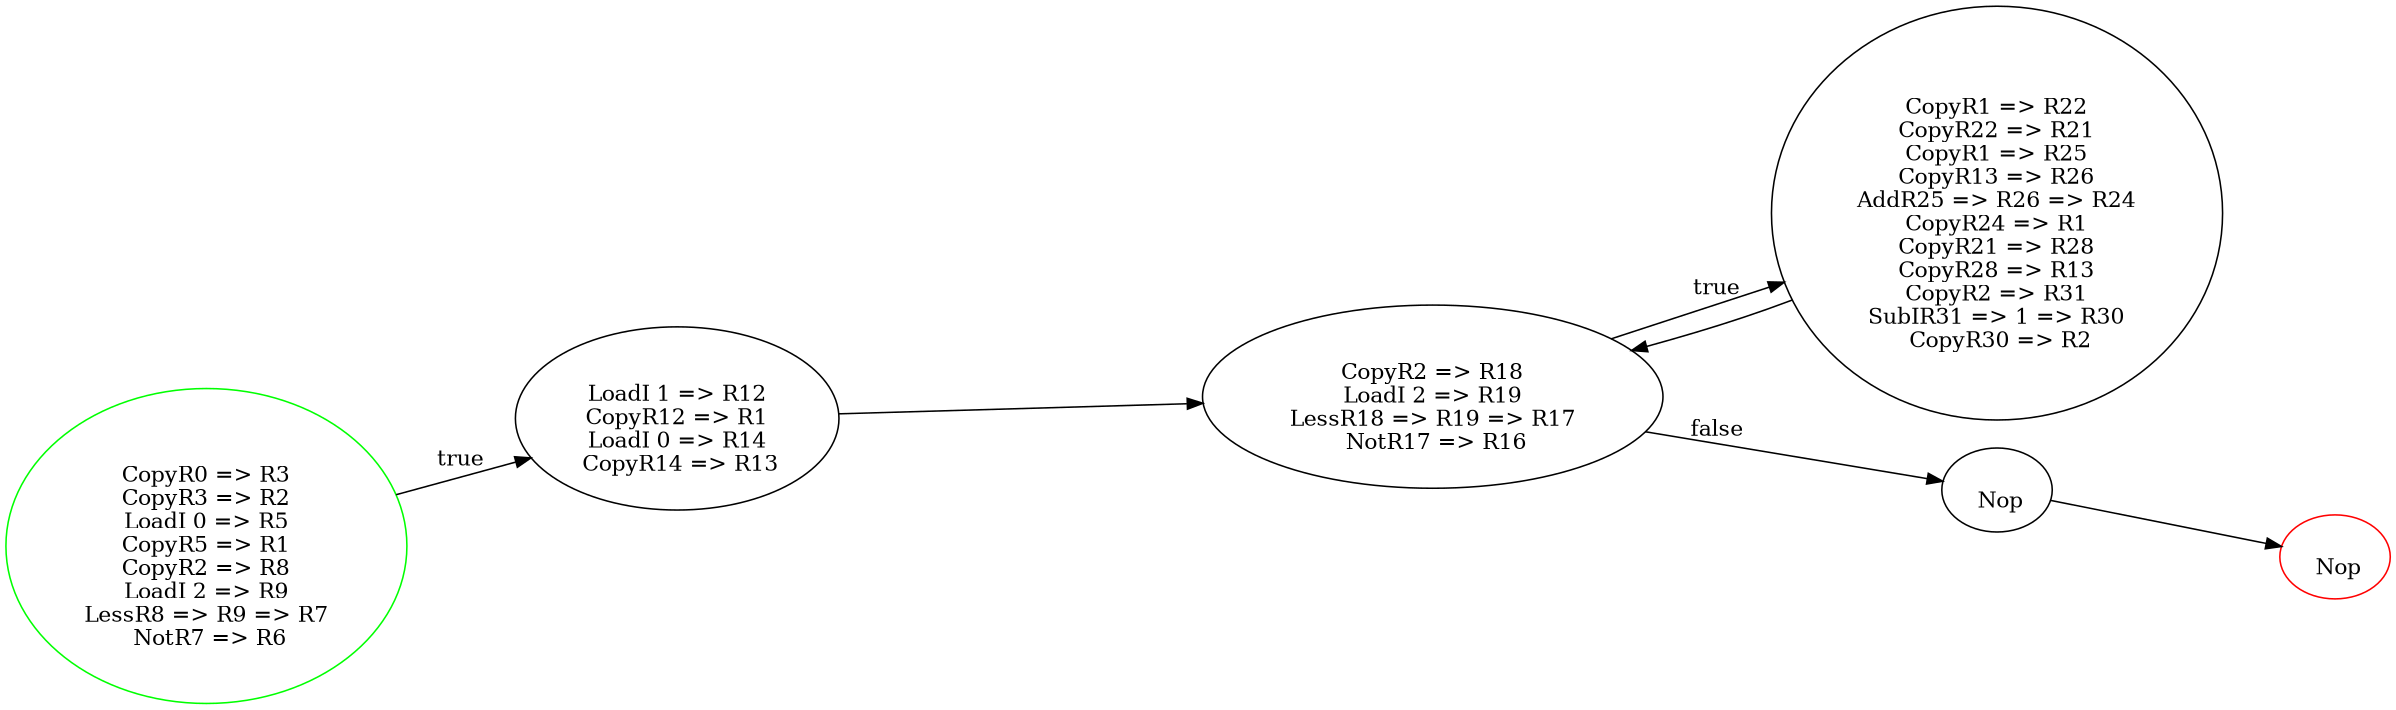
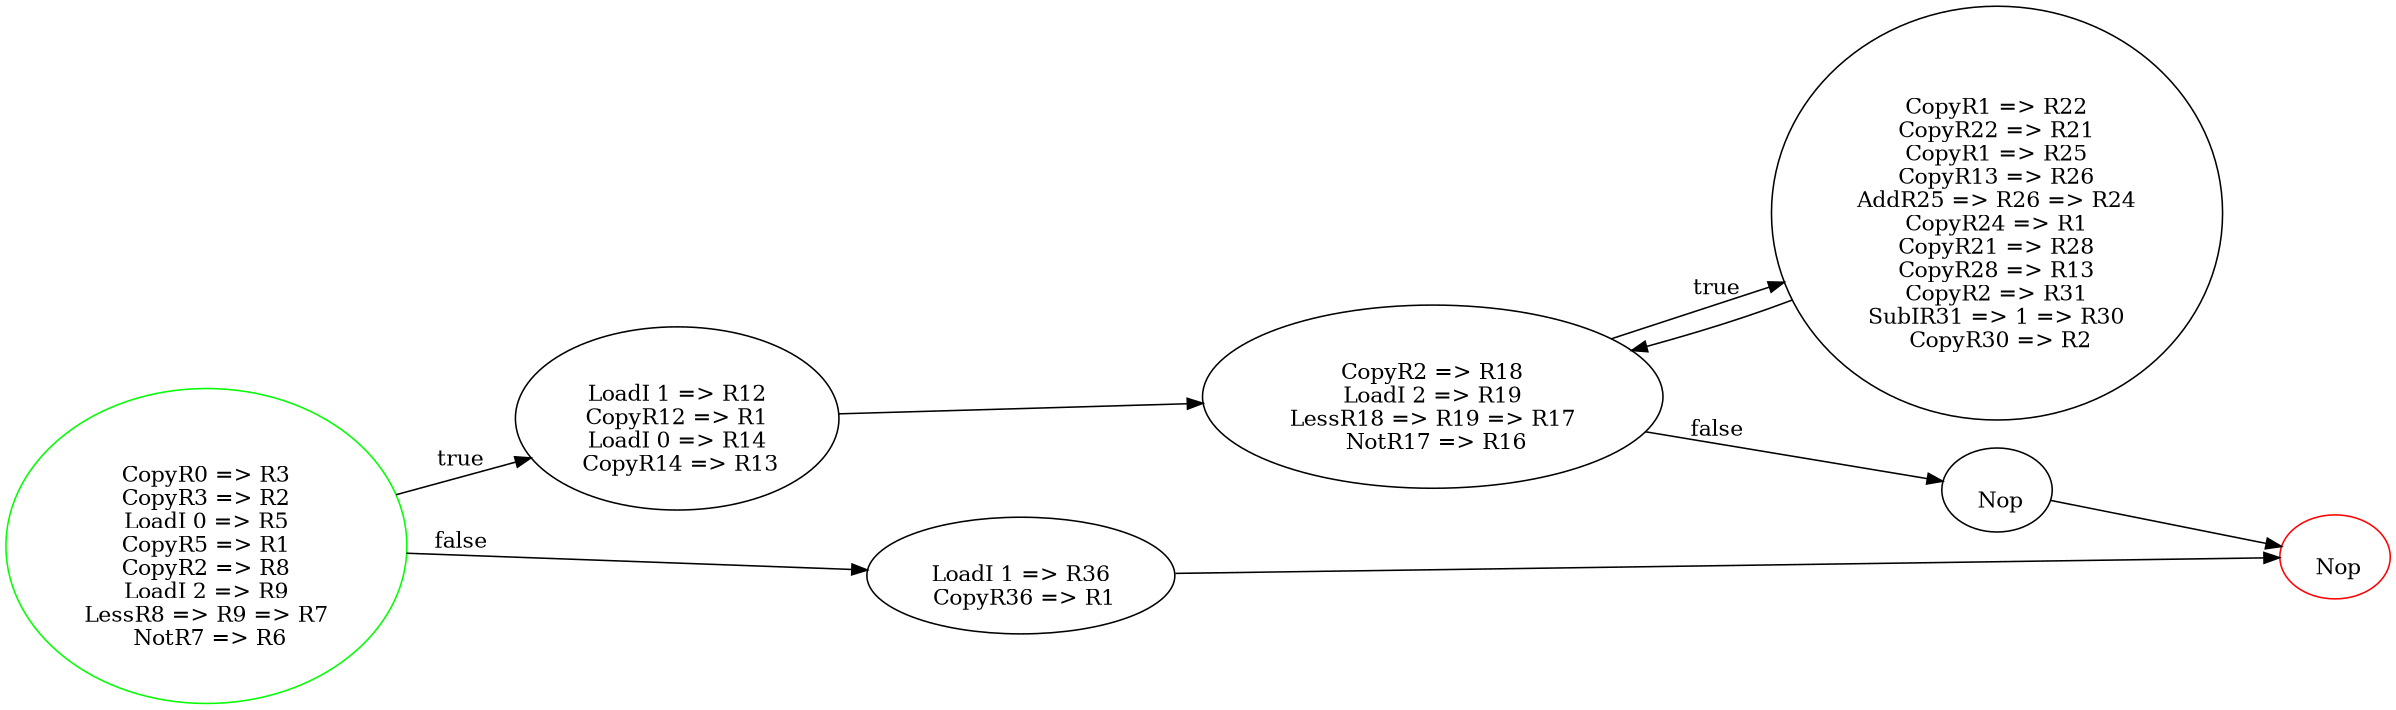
none -> (1021, 576)
